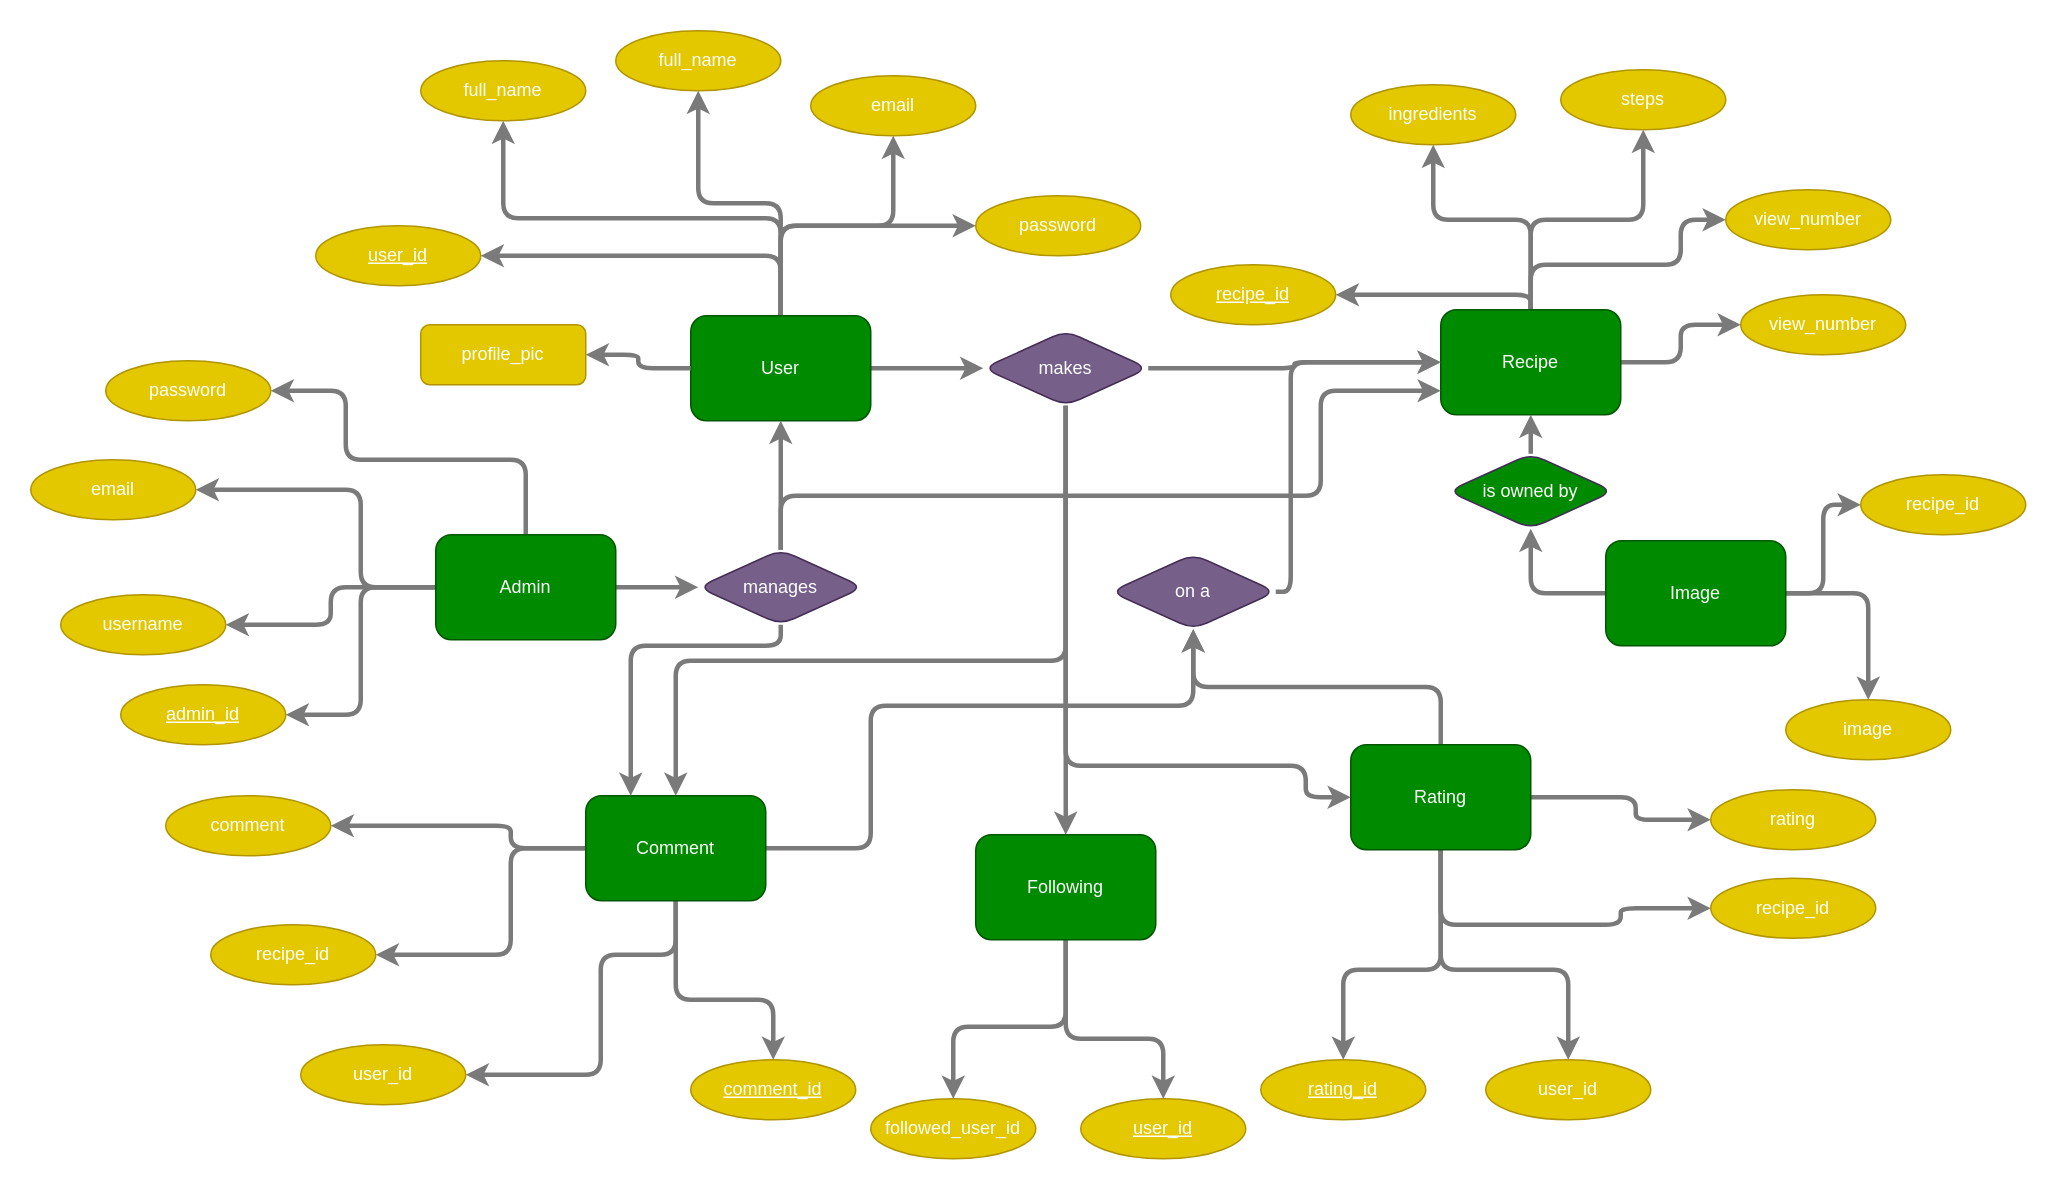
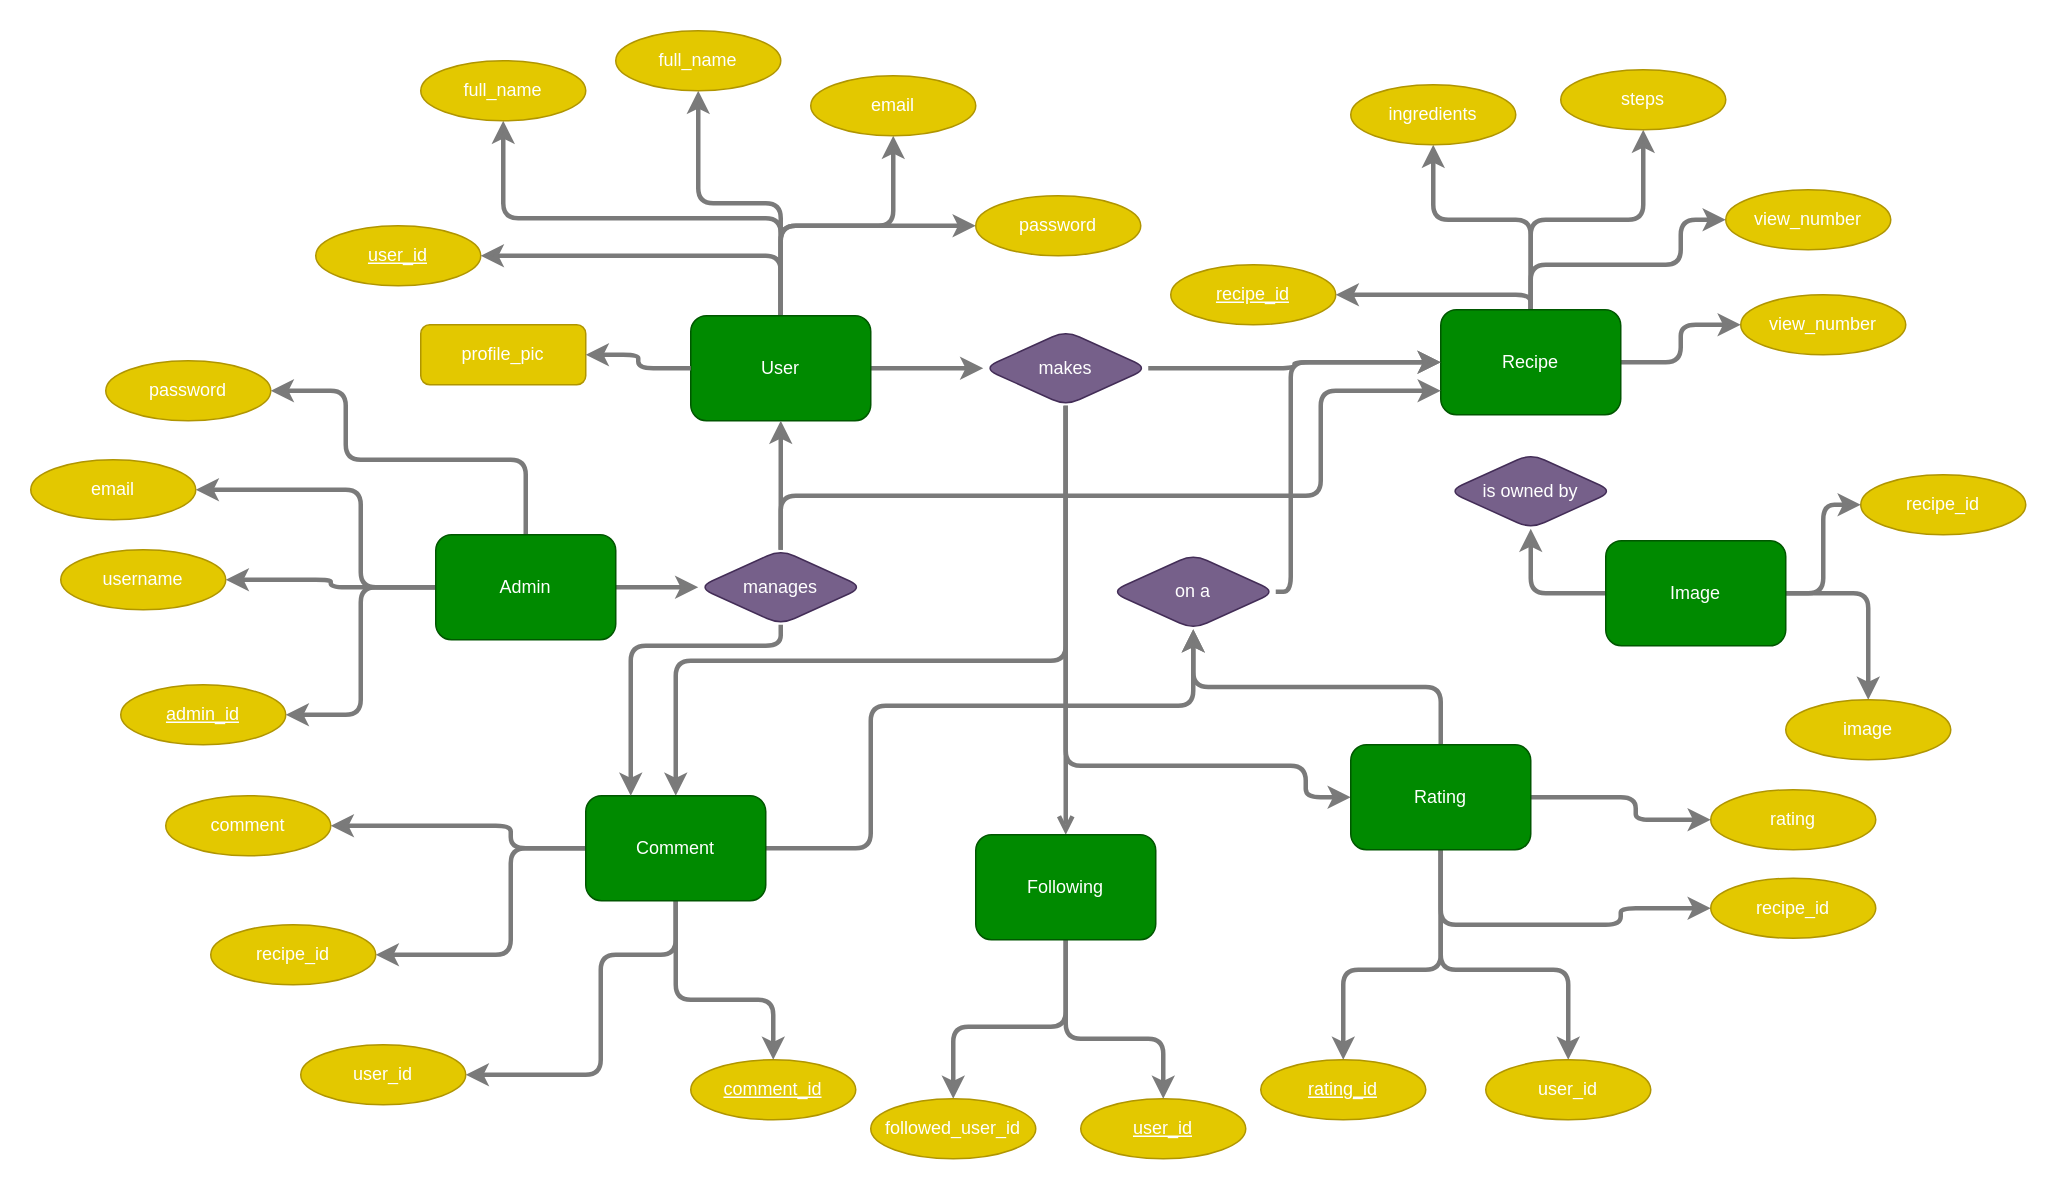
(1531, 442) -> none
(1531, 491) -> (1531, 491)
(143, 625) -> (143, 580)
(1066, 817) -> (1066, 817)
